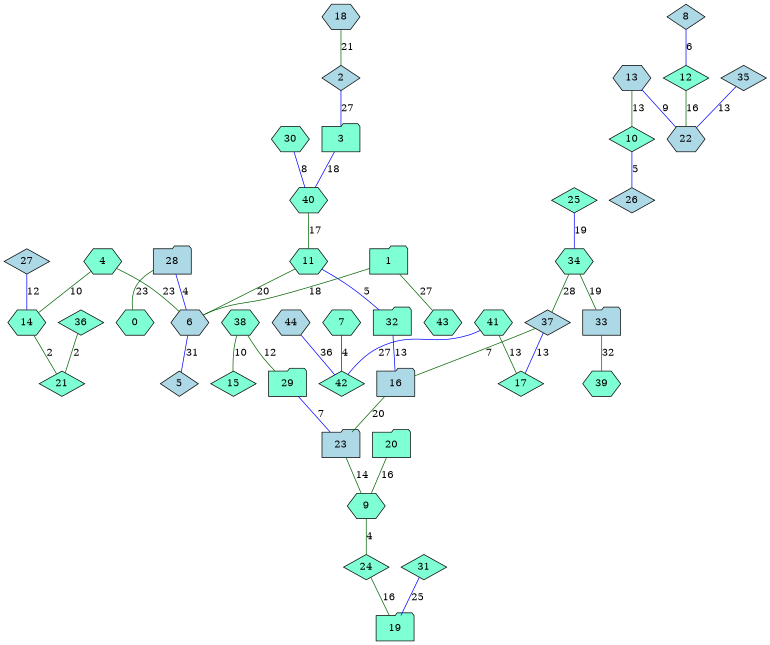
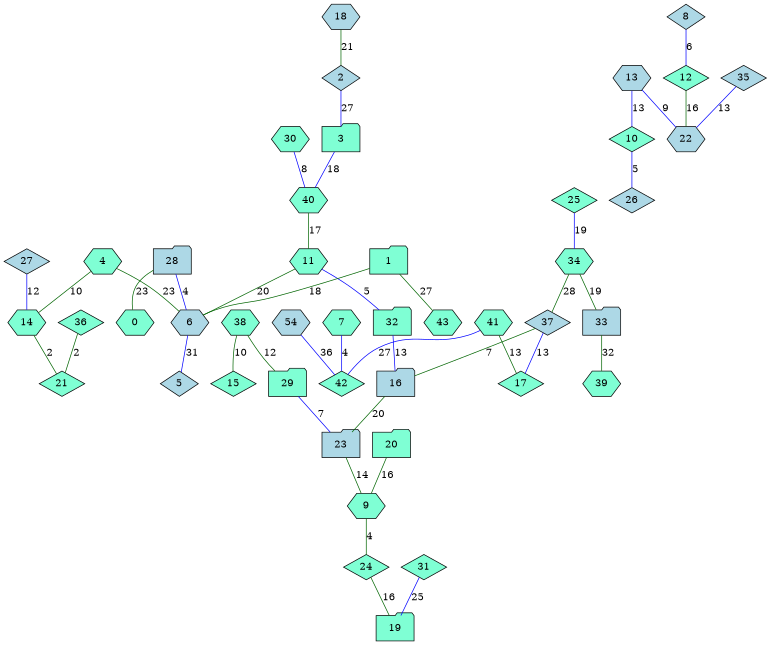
(632, 109) -> (632, 109)
(291, 323) -> (291, 323)
